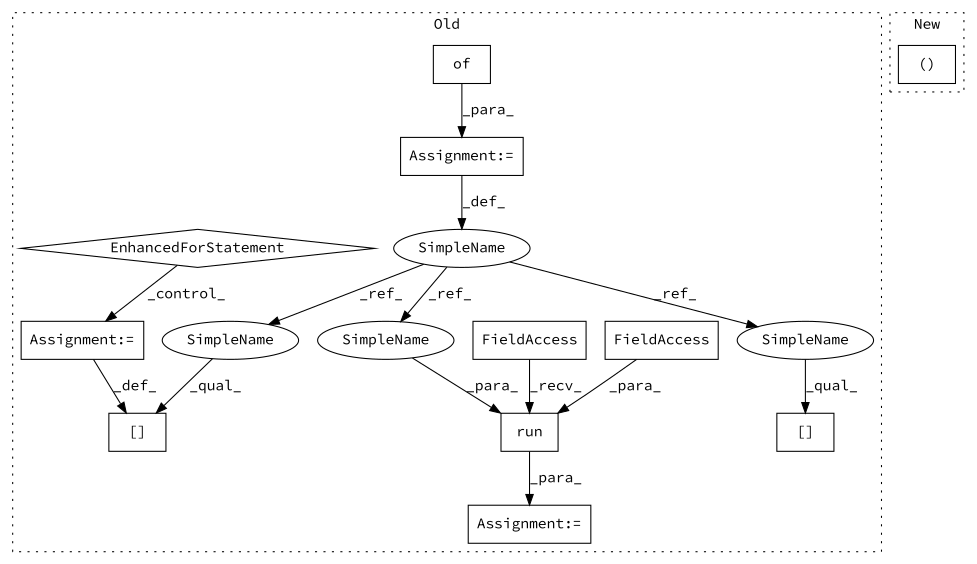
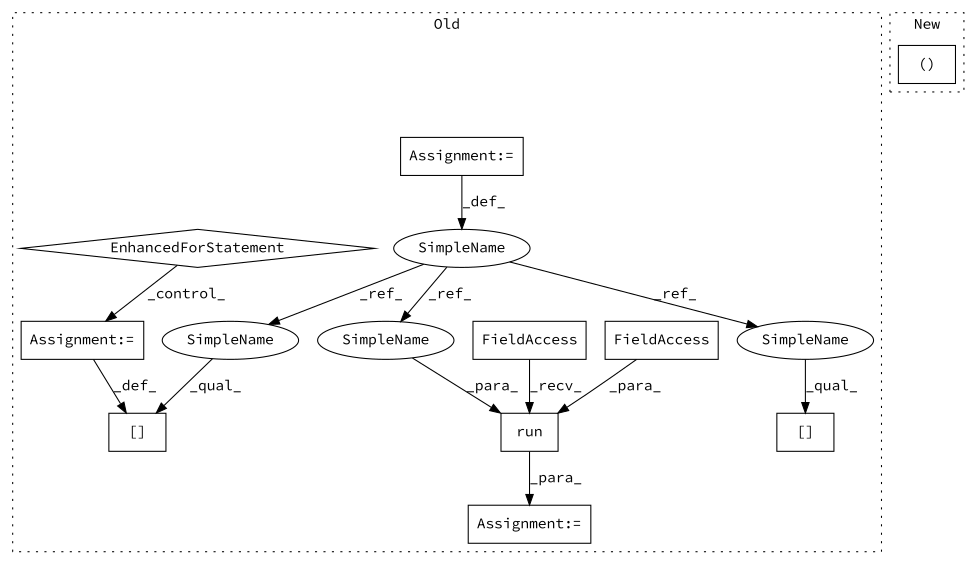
(462, 64) -> none
